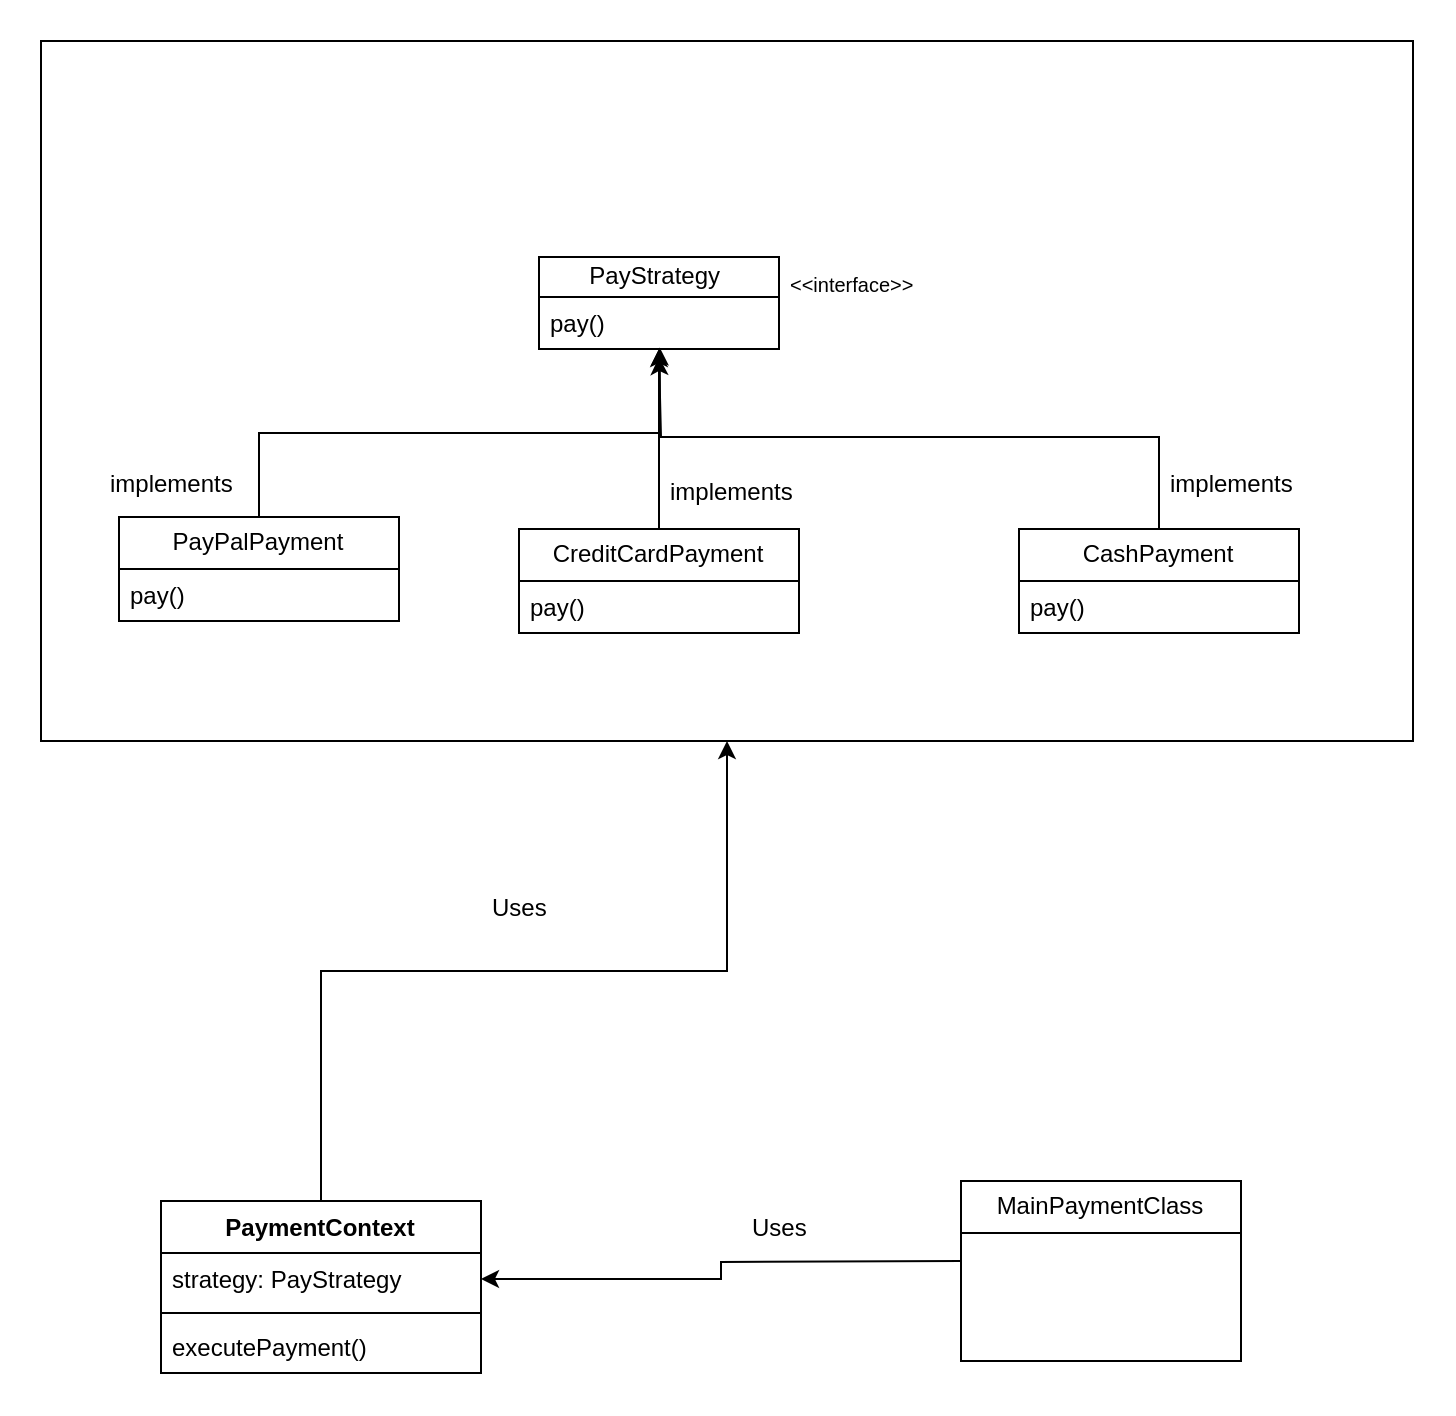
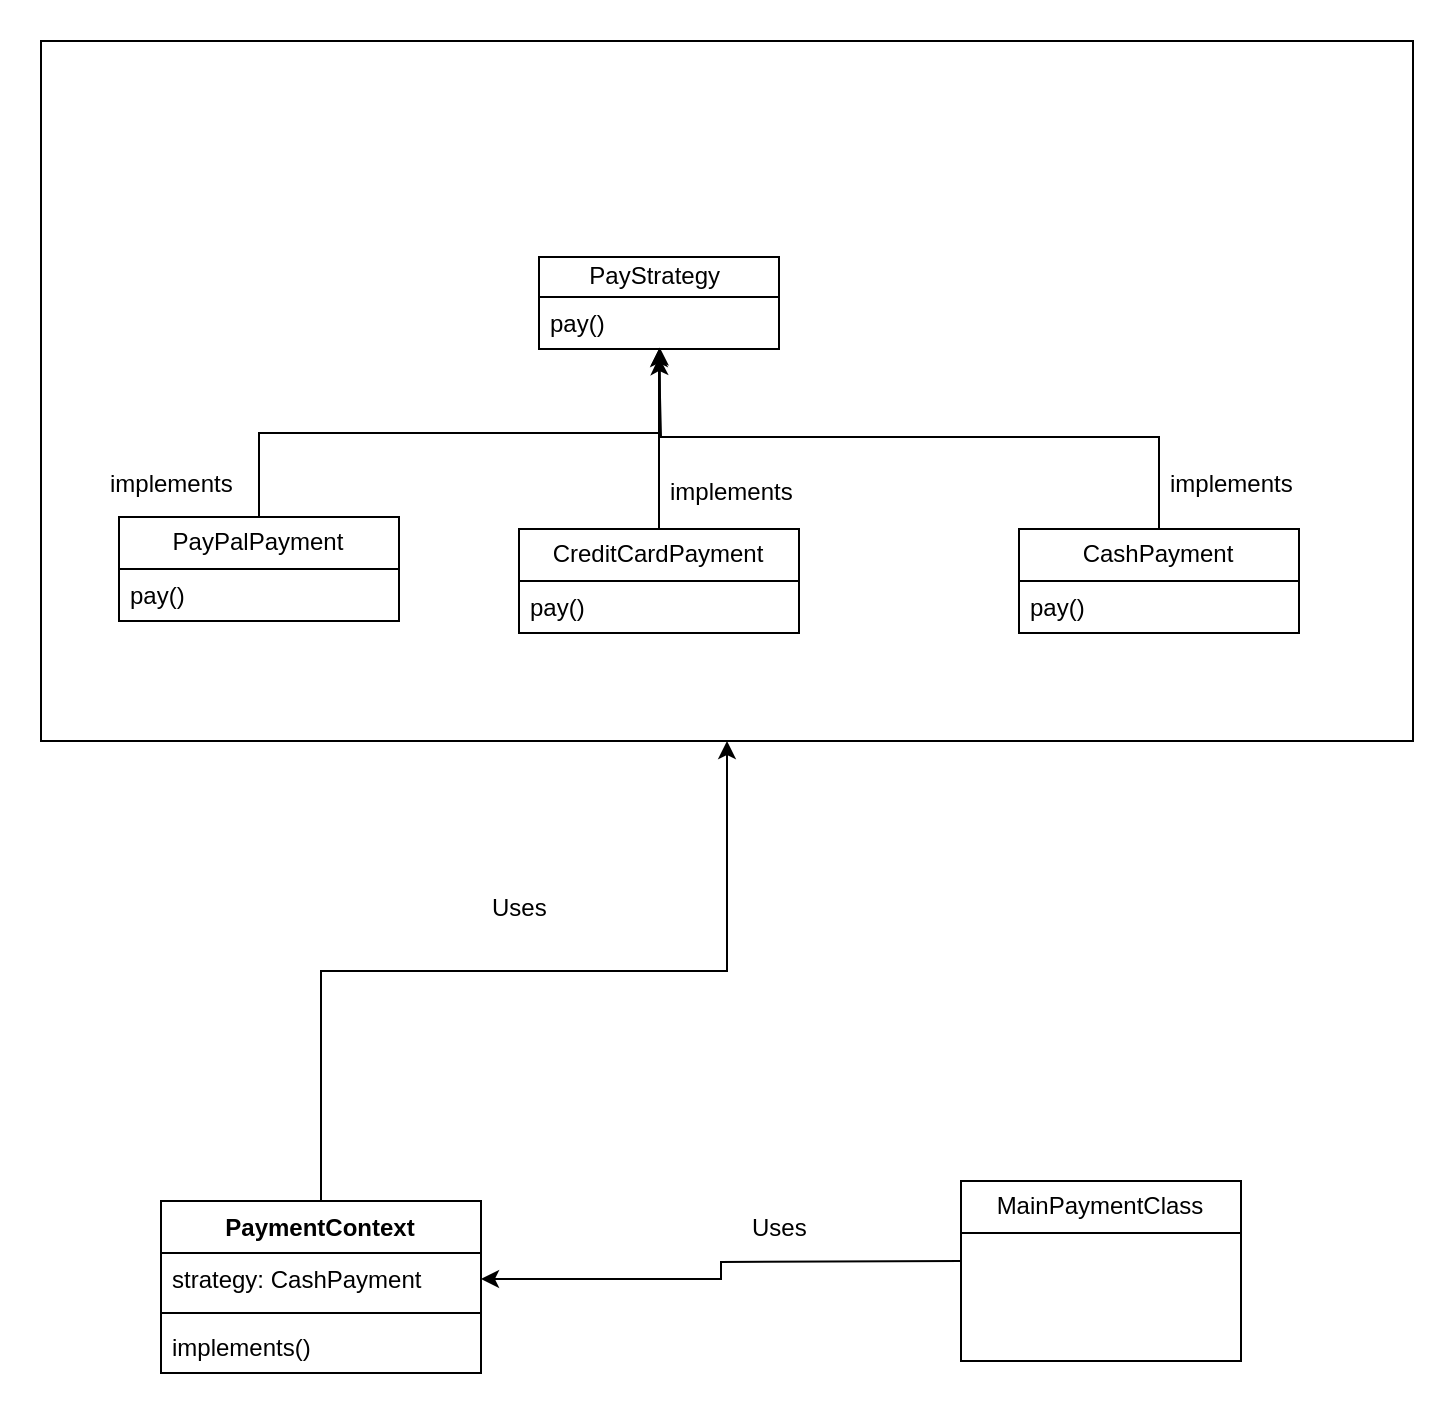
(879, 283) -> none
(308, 1281) -> (308, 1281)
(281, 1349) -> (247, 1349)
